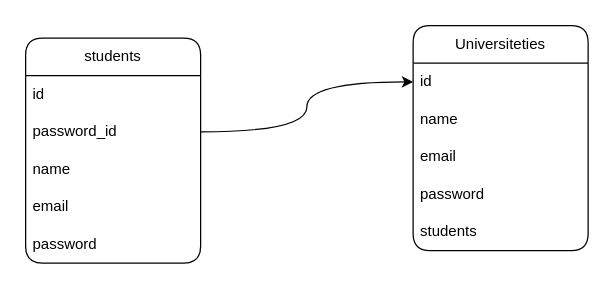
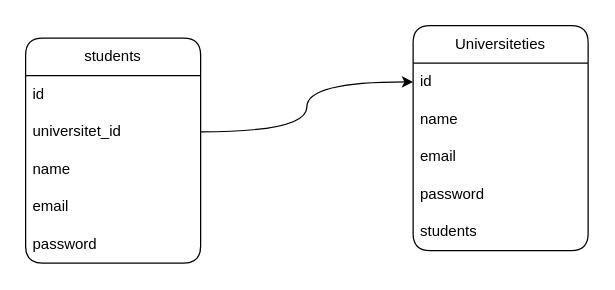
(77, 132) -> (86, 132)
